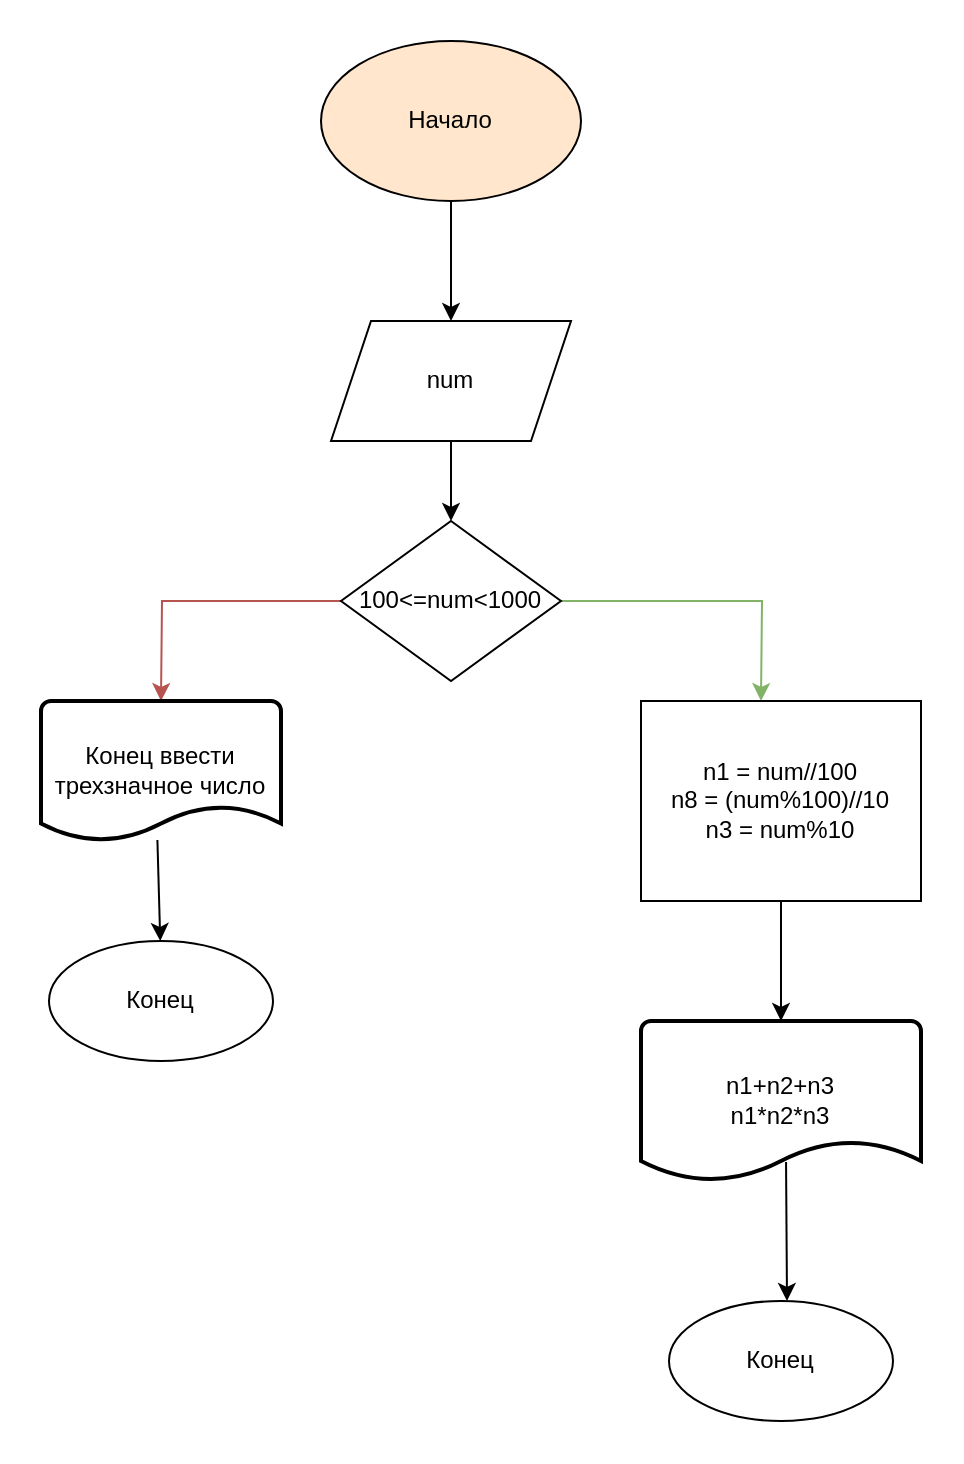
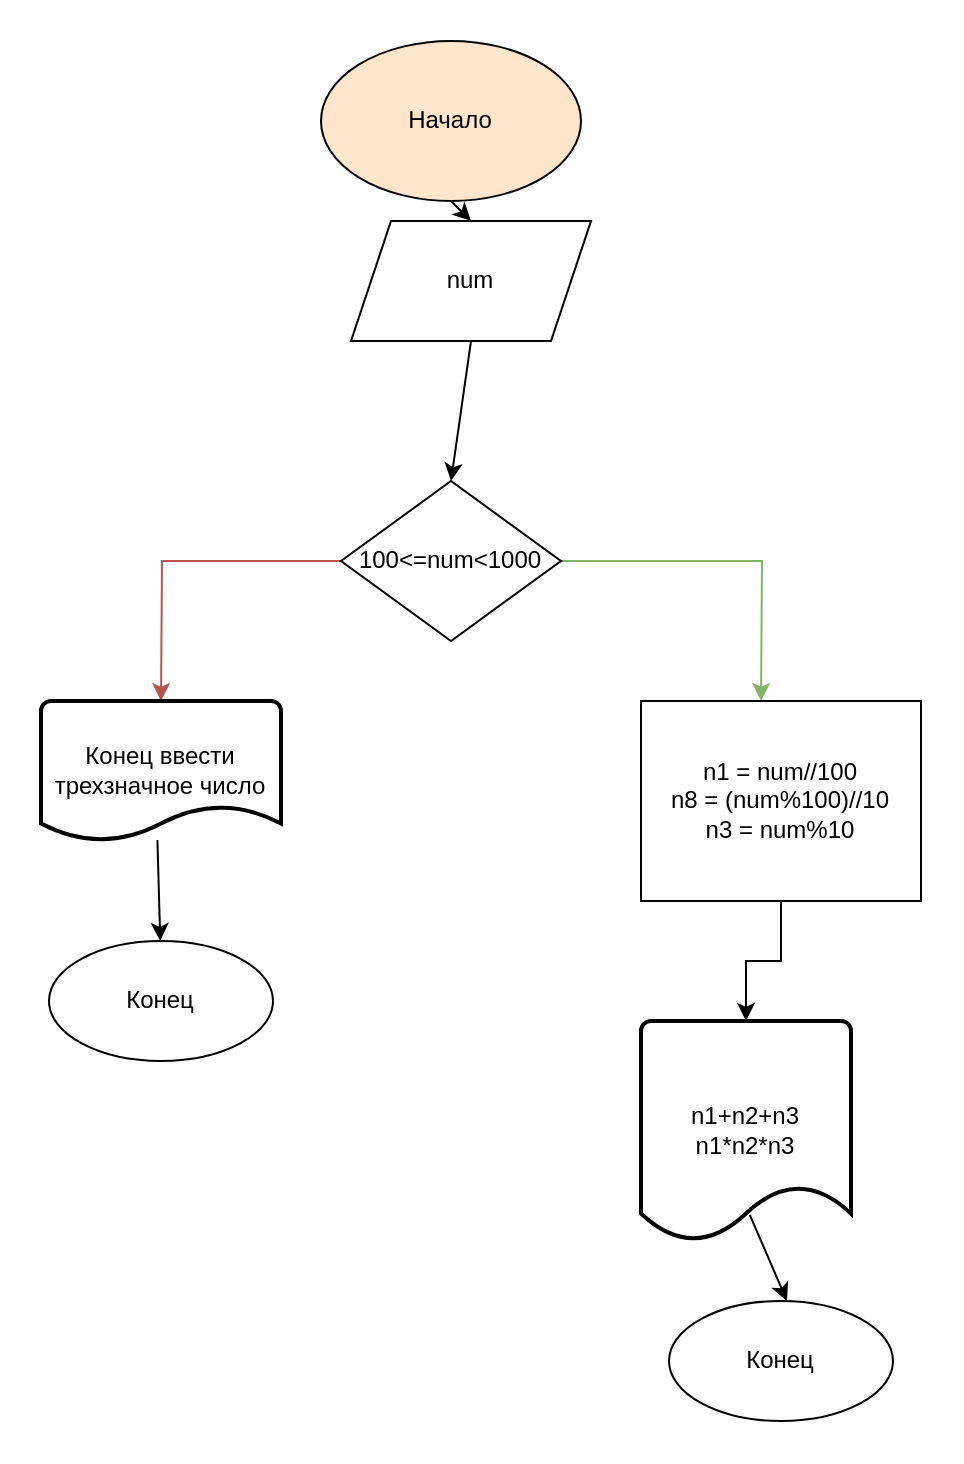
(451, 381) -> (471, 281)
(451, 601) -> (451, 561)
(781, 1101) -> (746, 1131)
